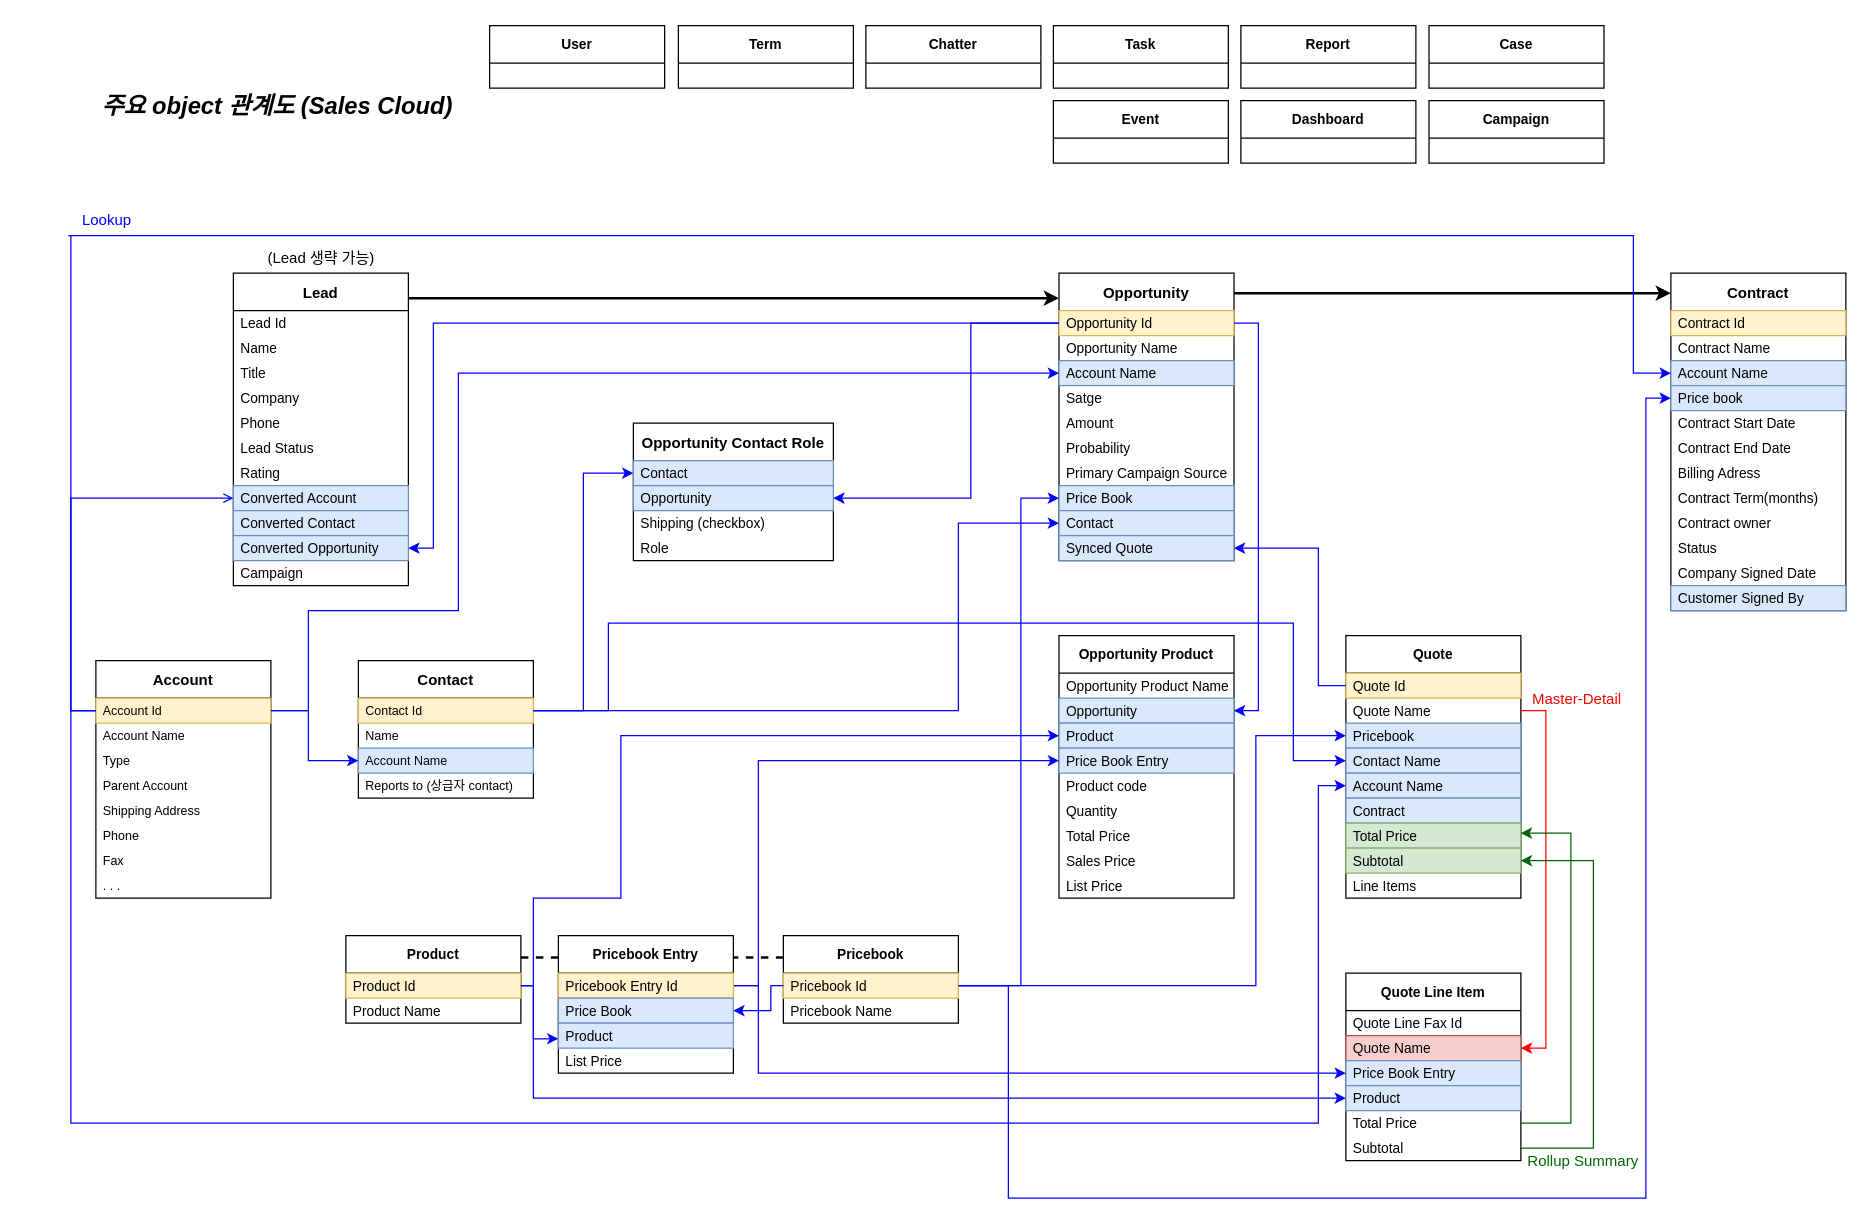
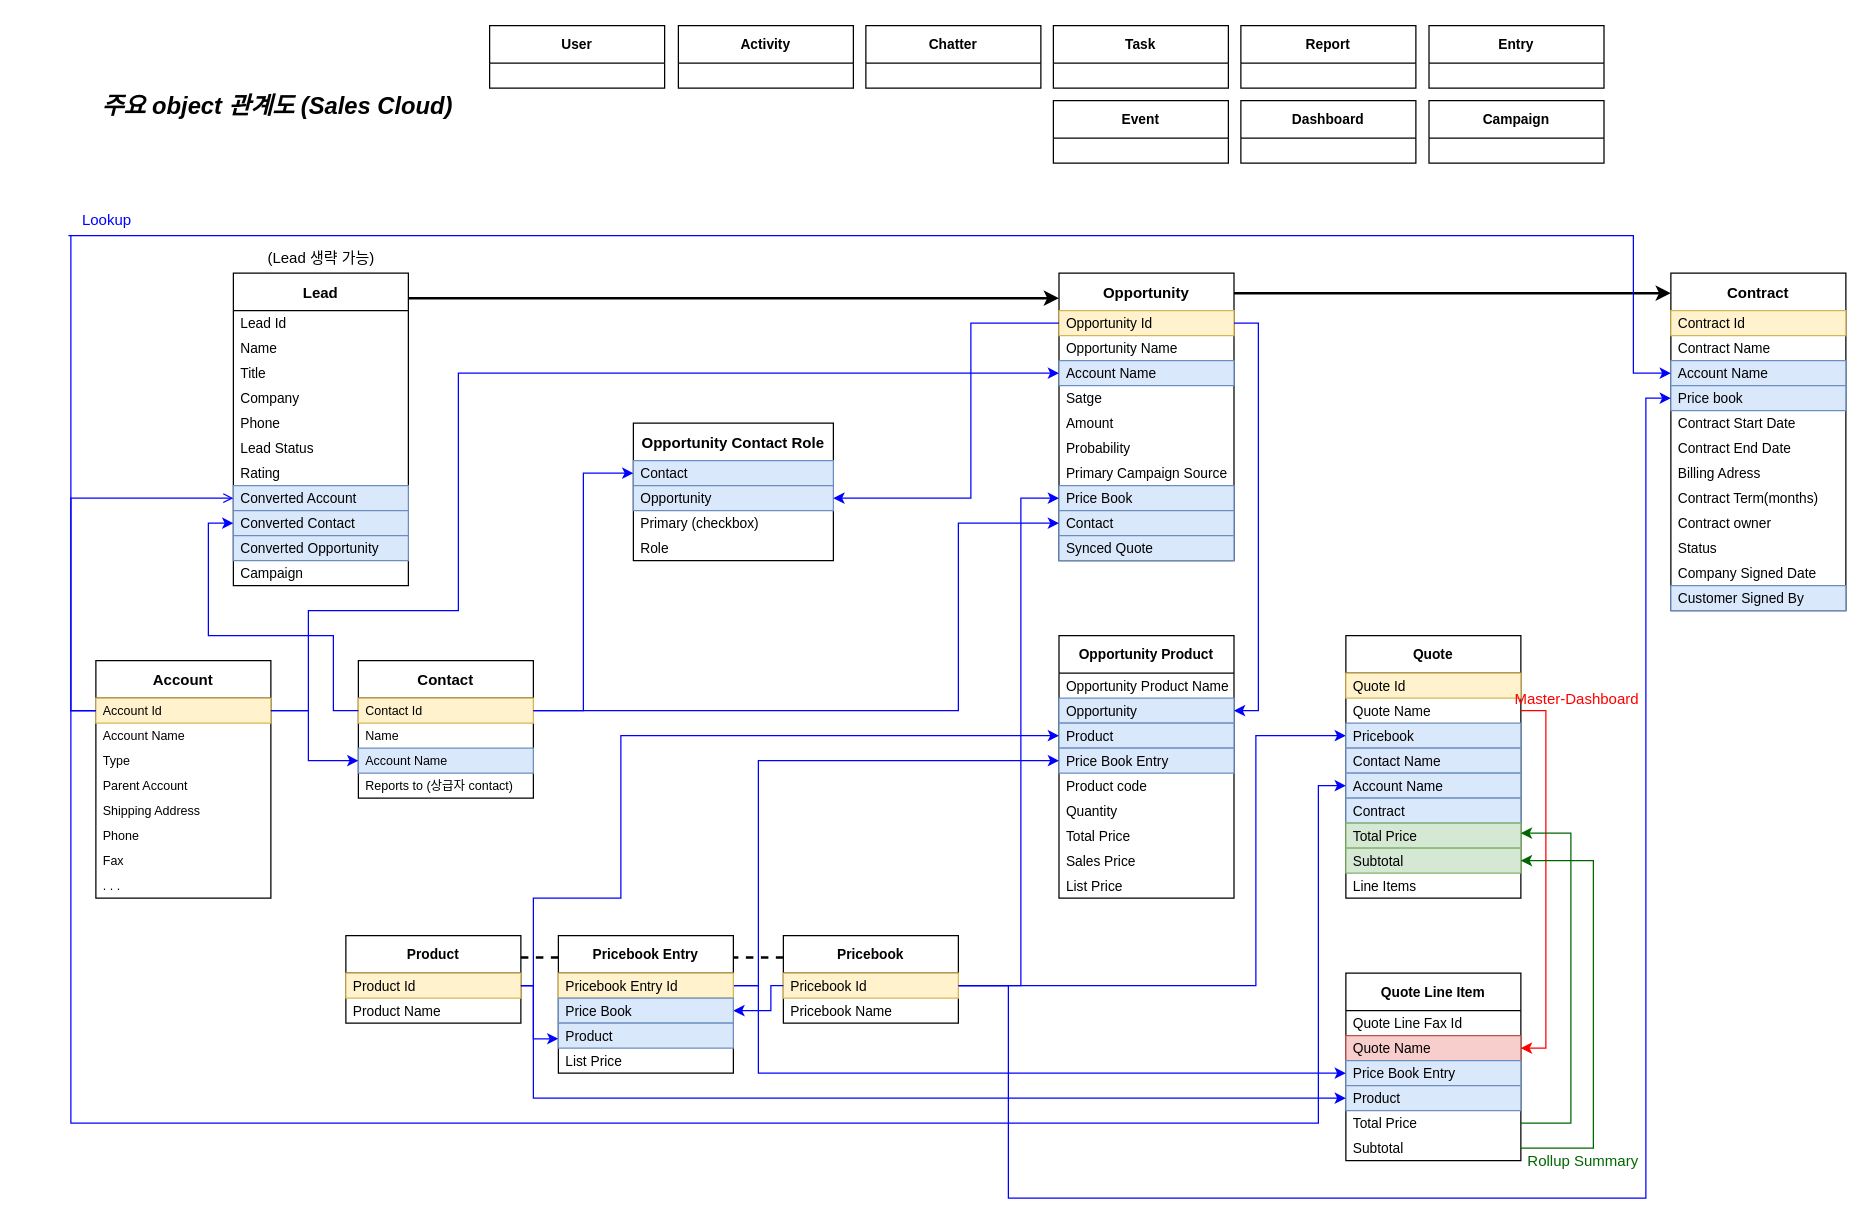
(765, 45) -> (765, 45)
(1516, 45) -> (1516, 45)
(579, 323) -> none
(708, 524) -> (706, 524)
(1318, 591) -> none
(999, 623) -> none
none -> (255, 636)
(1577, 699) -> (1577, 699)
